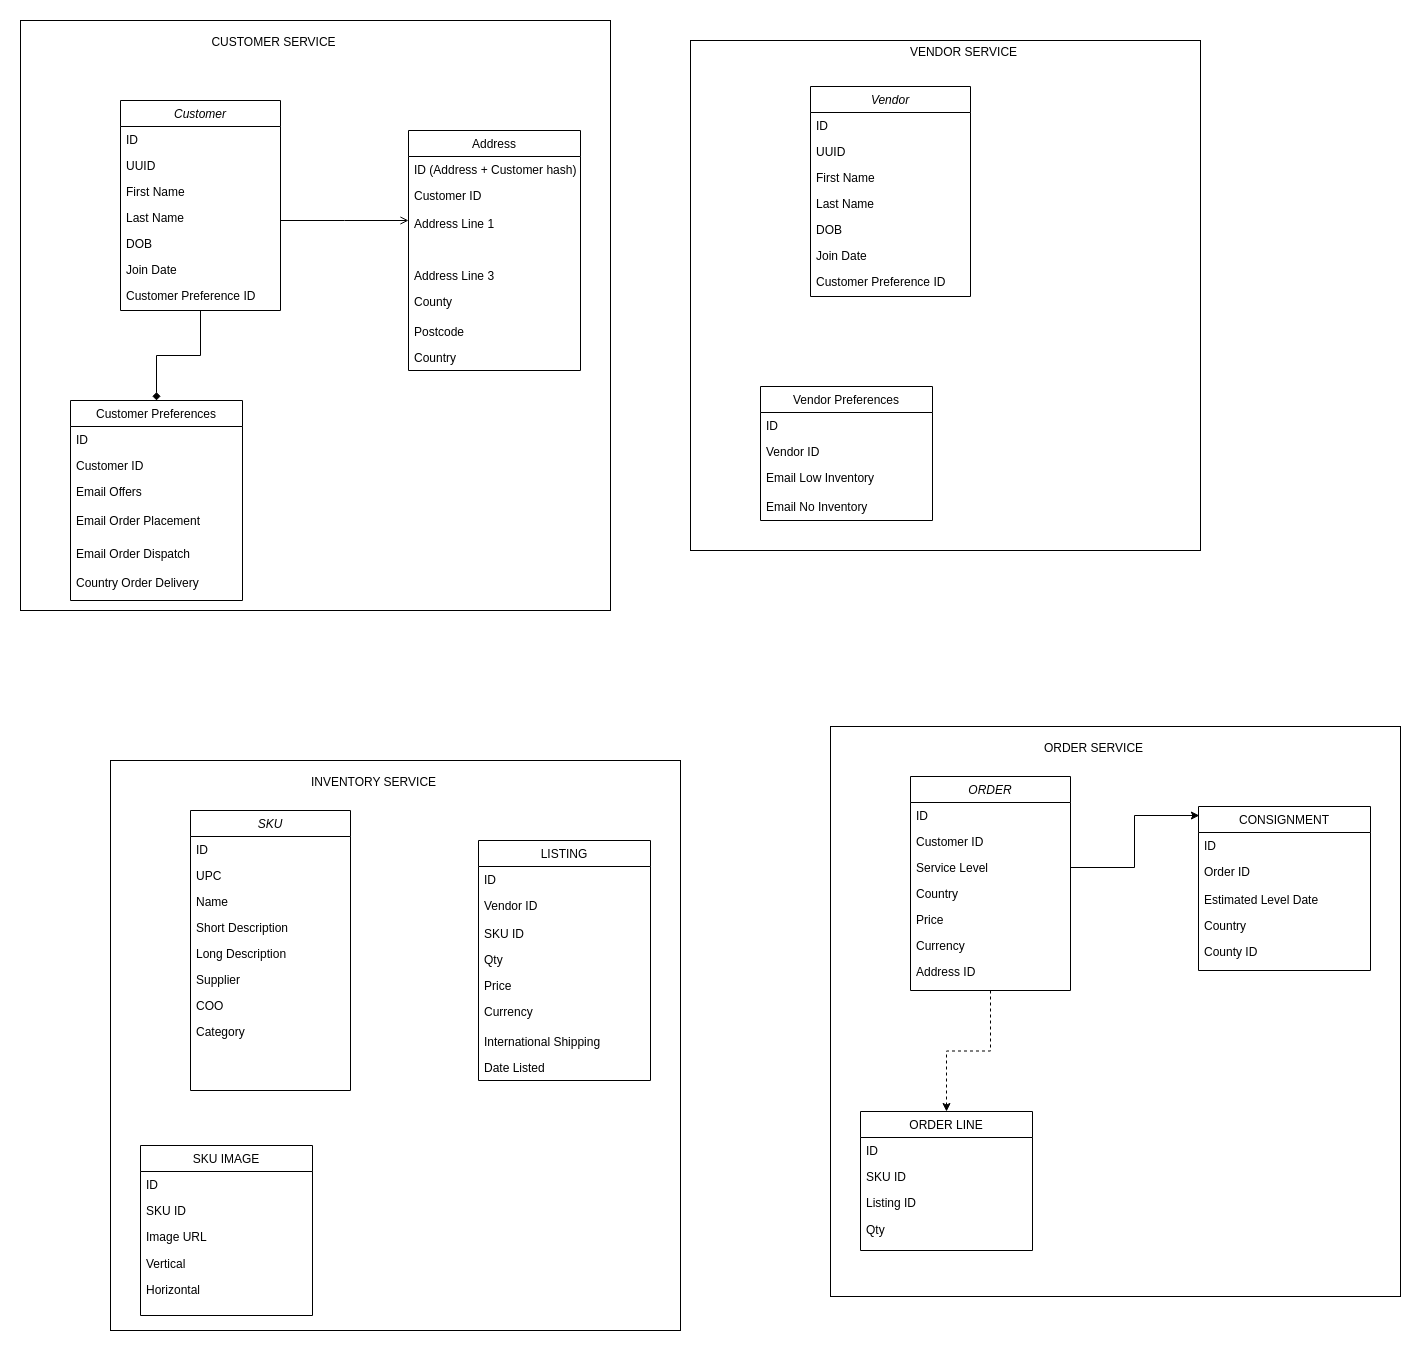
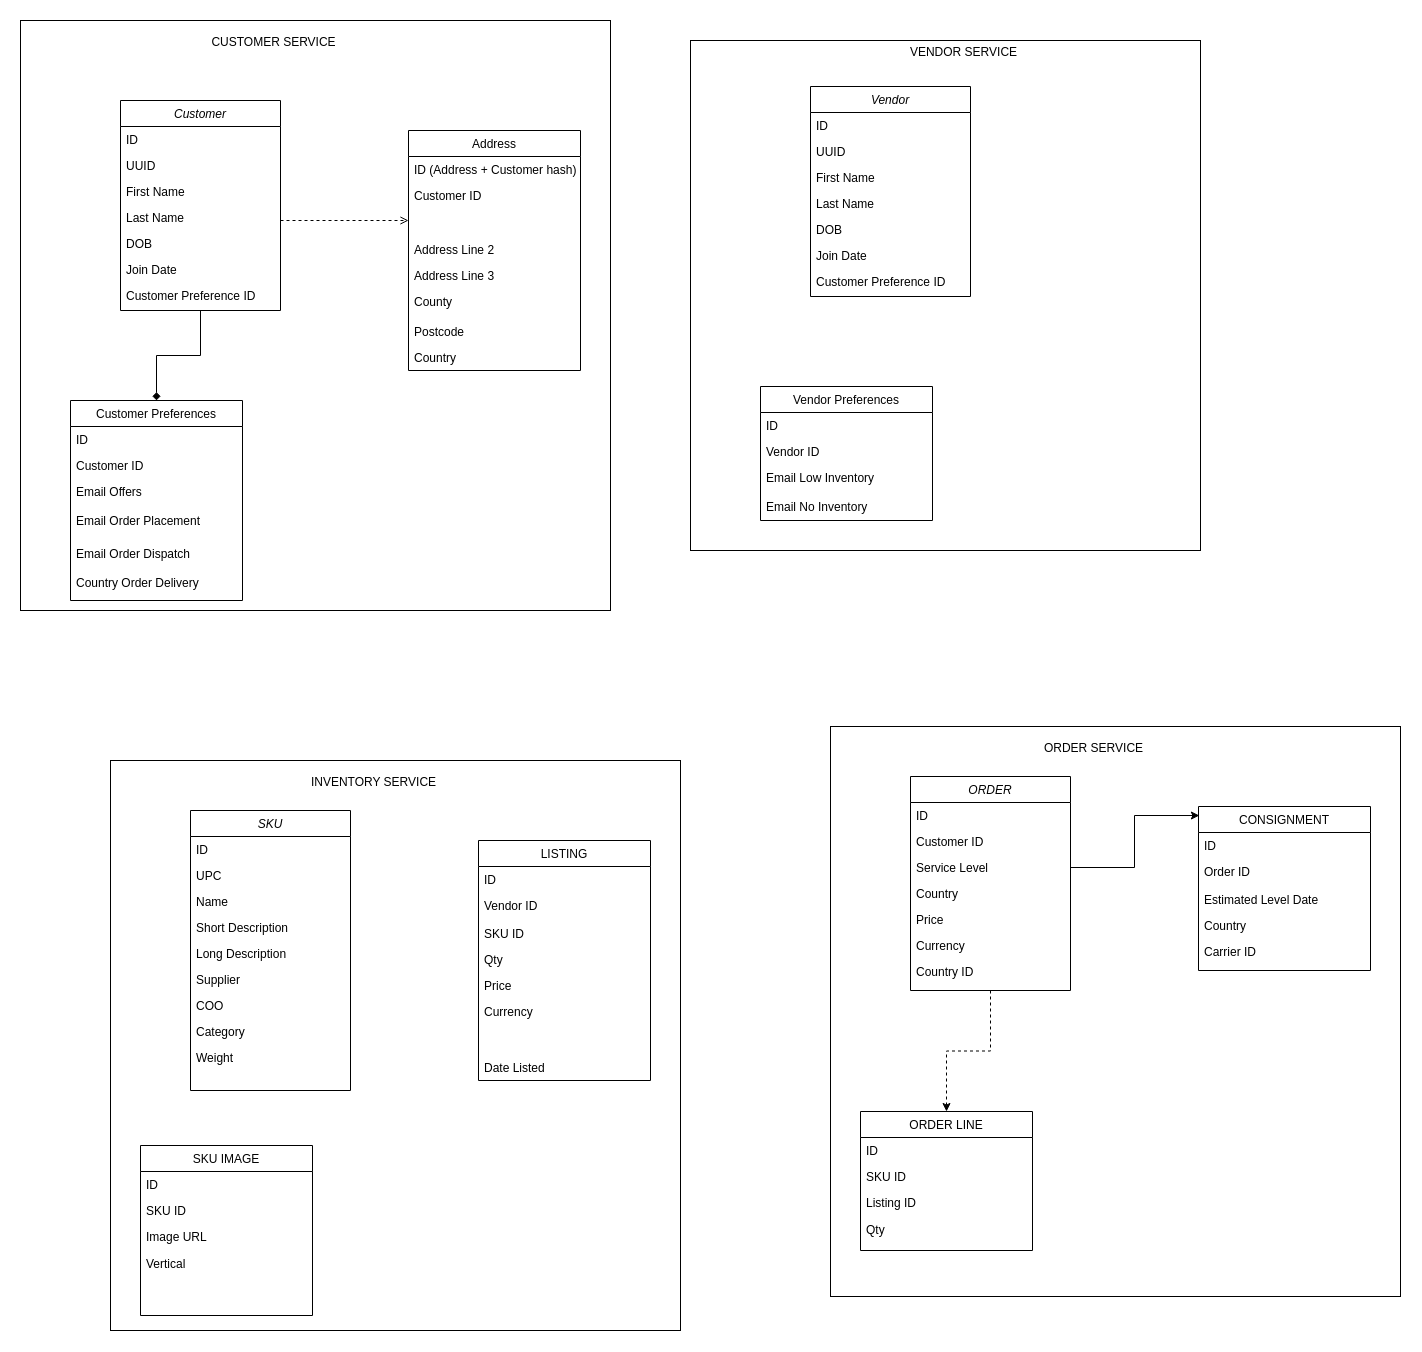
(344, 221) -> (344, 221)
(495, 224) -> none
none -> (495, 250)
(1233, 952) -> (1234, 952)
(948, 972) -> (948, 972)
(565, 1042) -> none
none -> (271, 1058)
(227, 1290) -> none
